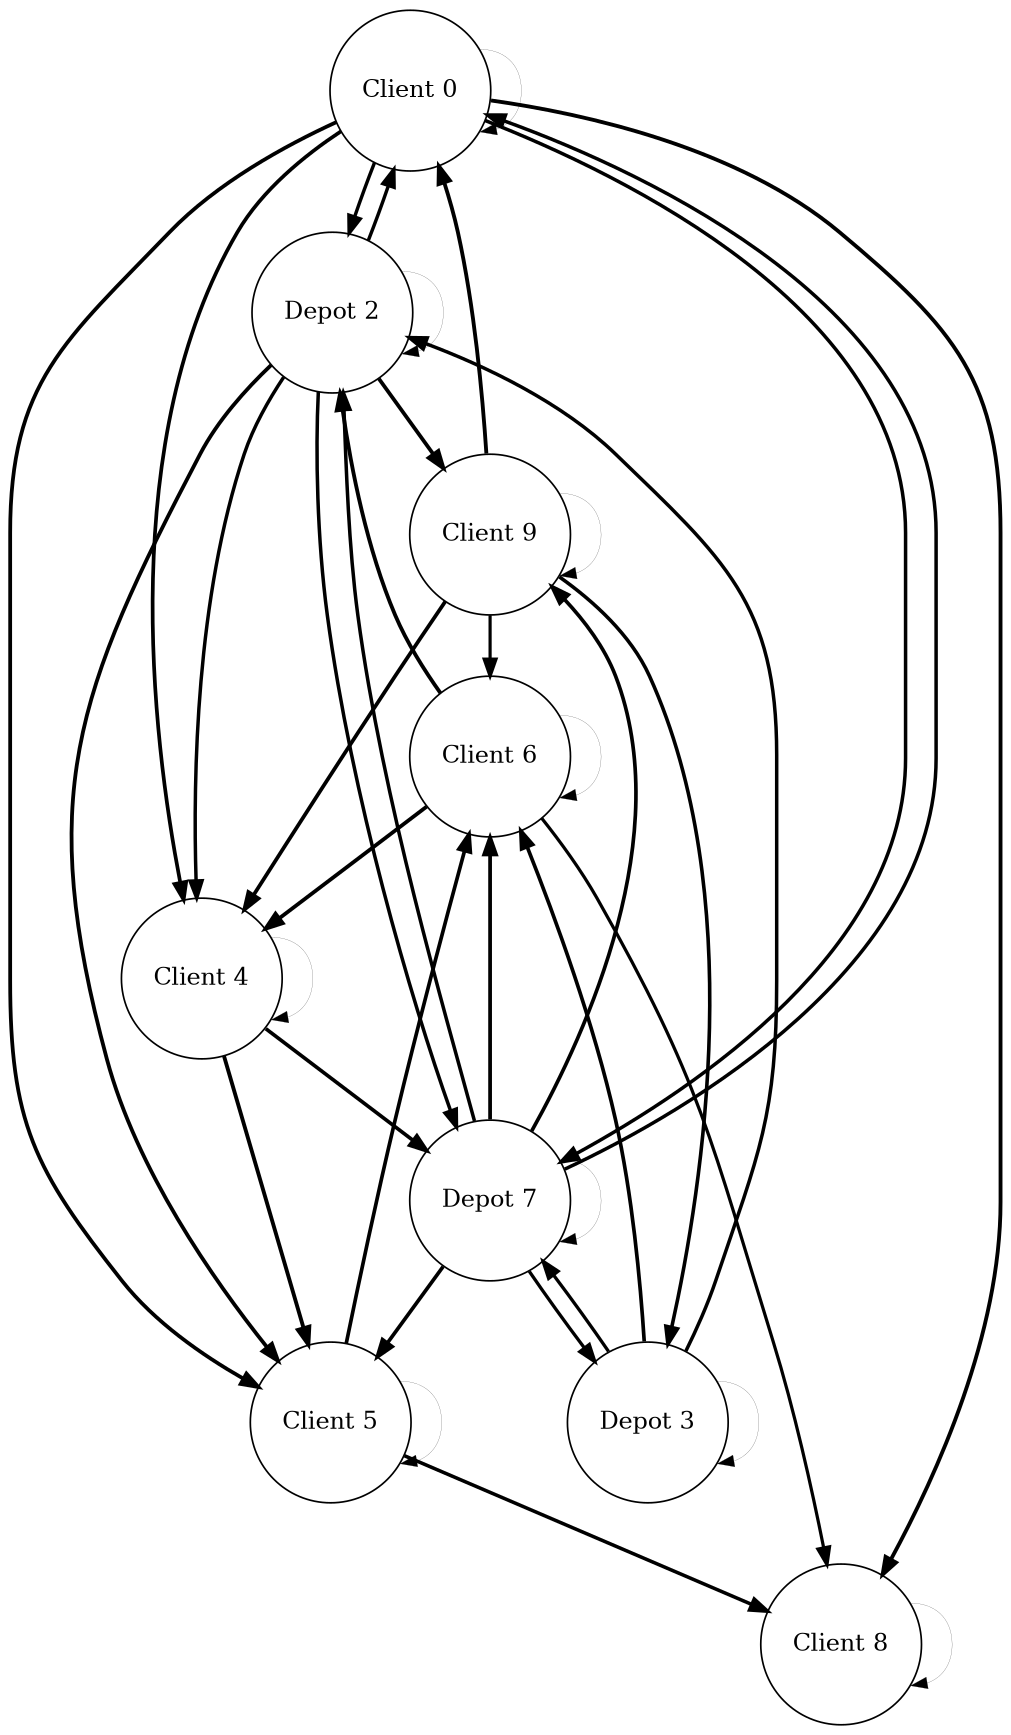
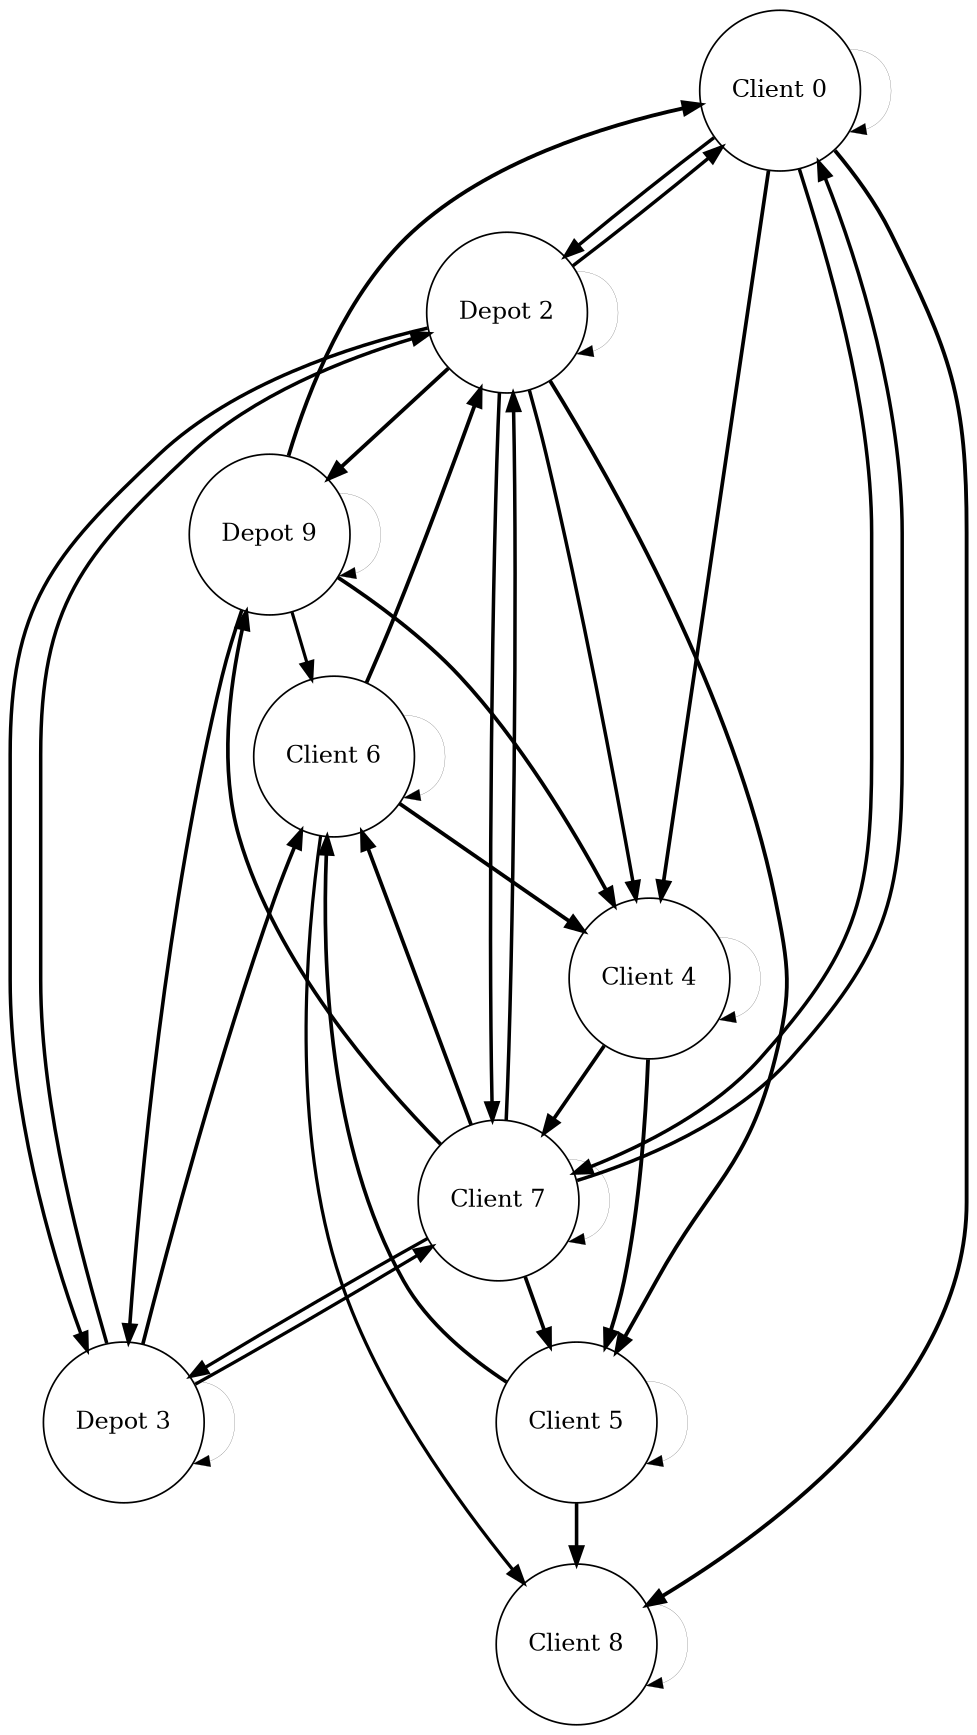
(490, 535) -> (270, 535)
(10, 723) -> none
none -> (11, 724)
(490, 1200) -> (499, 1200)
